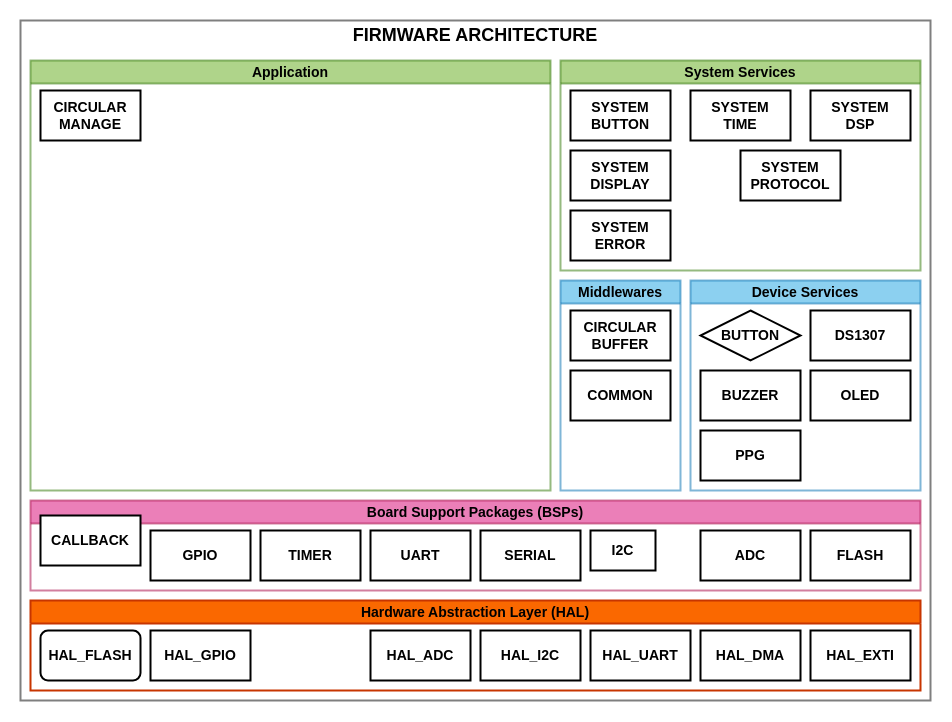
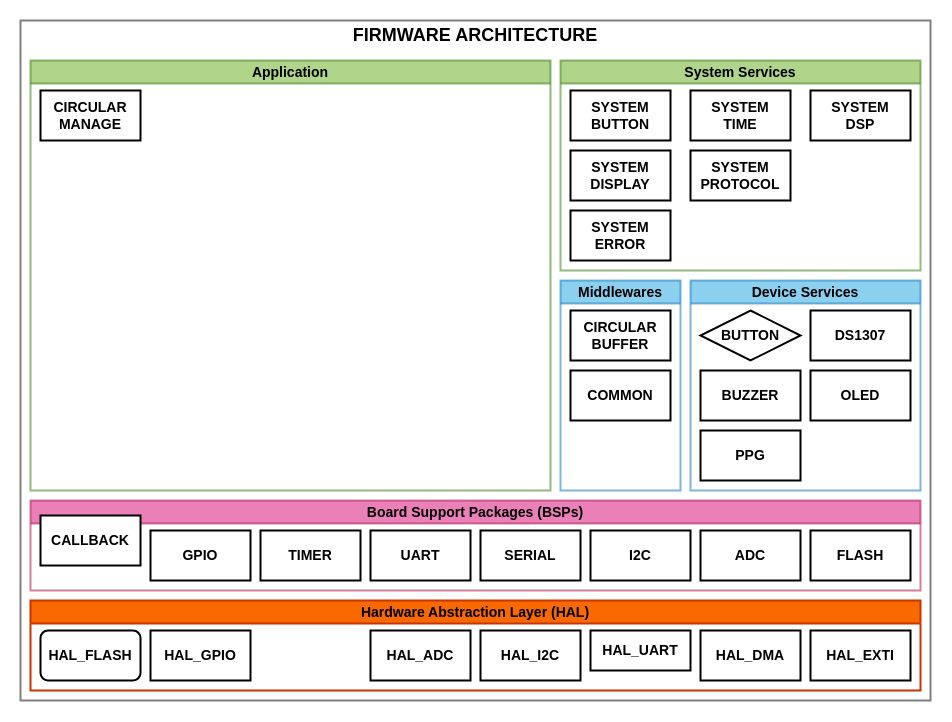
(791, 176) -> (741, 176)
(623, 551) -> (641, 556)
(641, 656) -> (641, 651)
